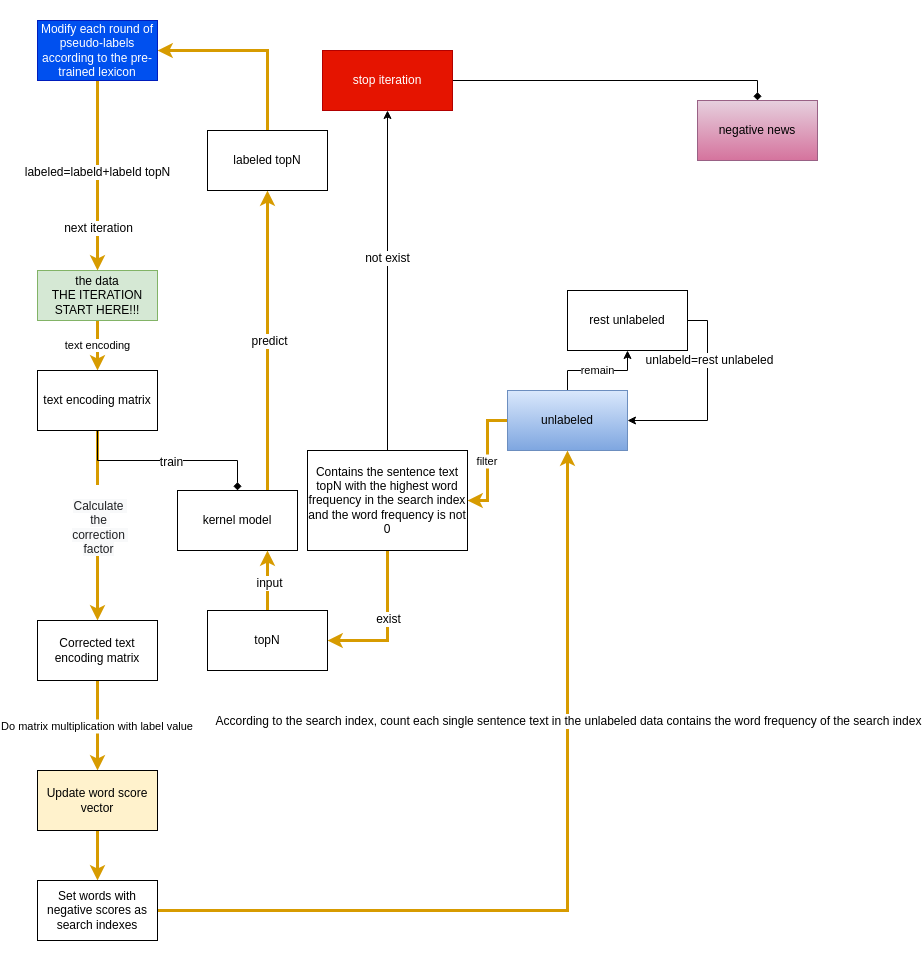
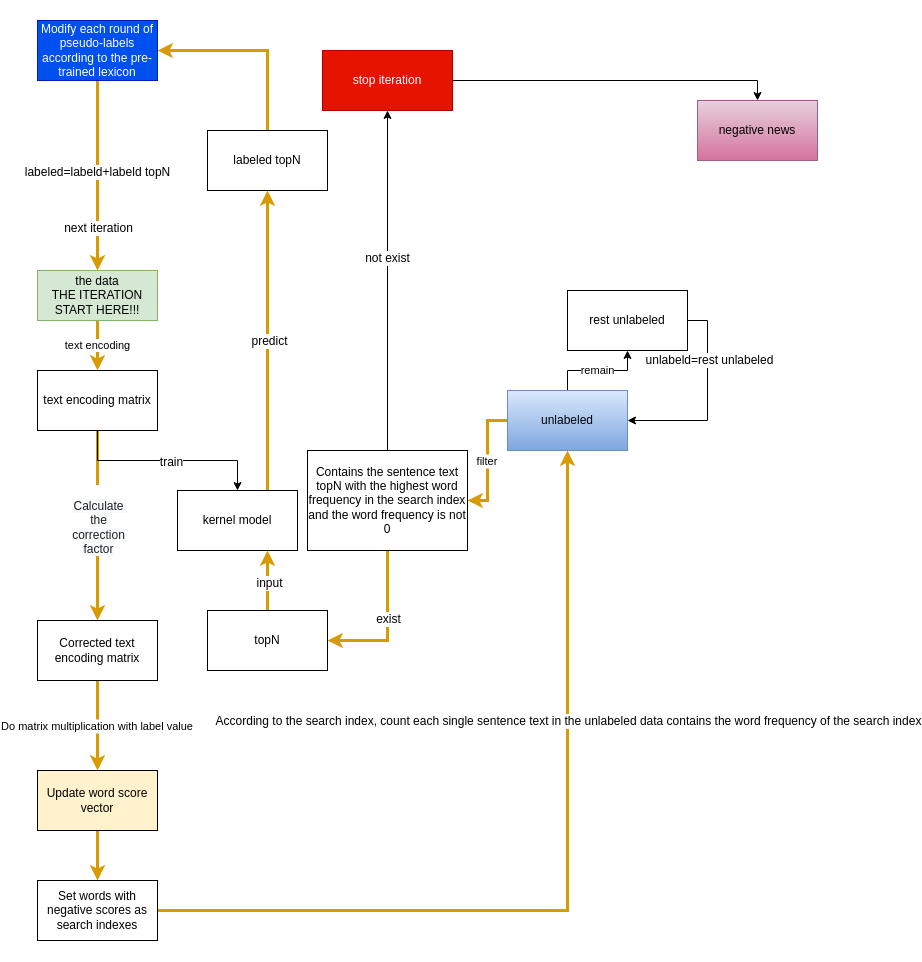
(758, 91) -> (758, 92)
(238, 481) -> (238, 482)
